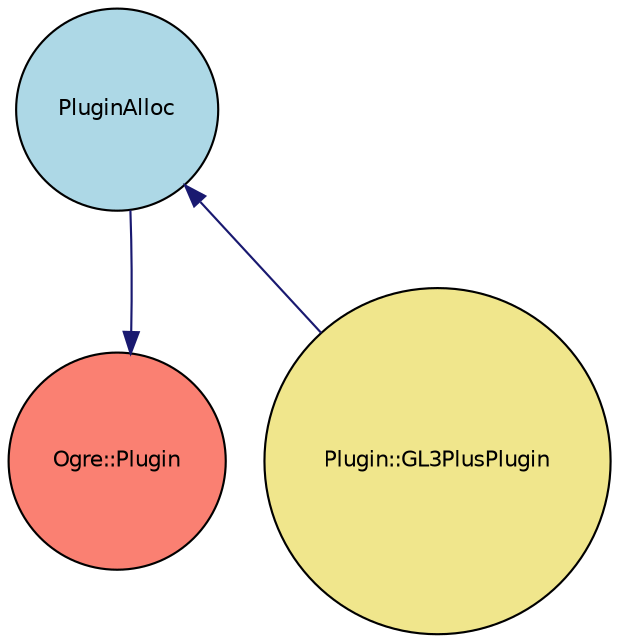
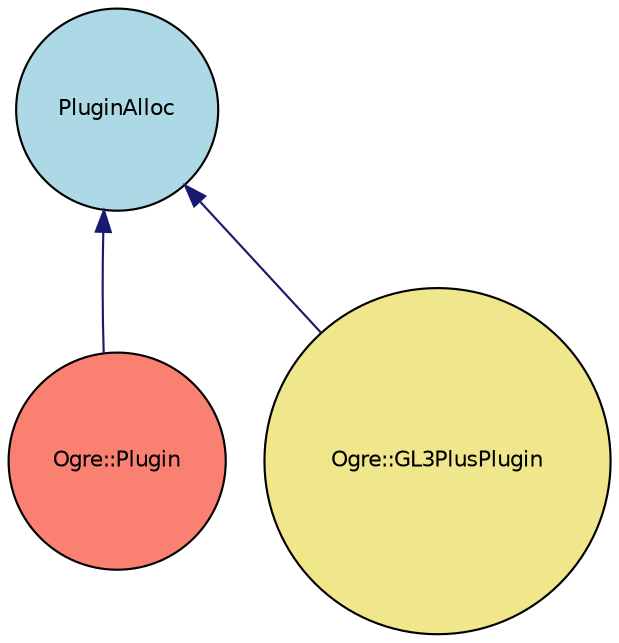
(132, 271) -> (103, 293)
(438, 461) -> (438, 461)
